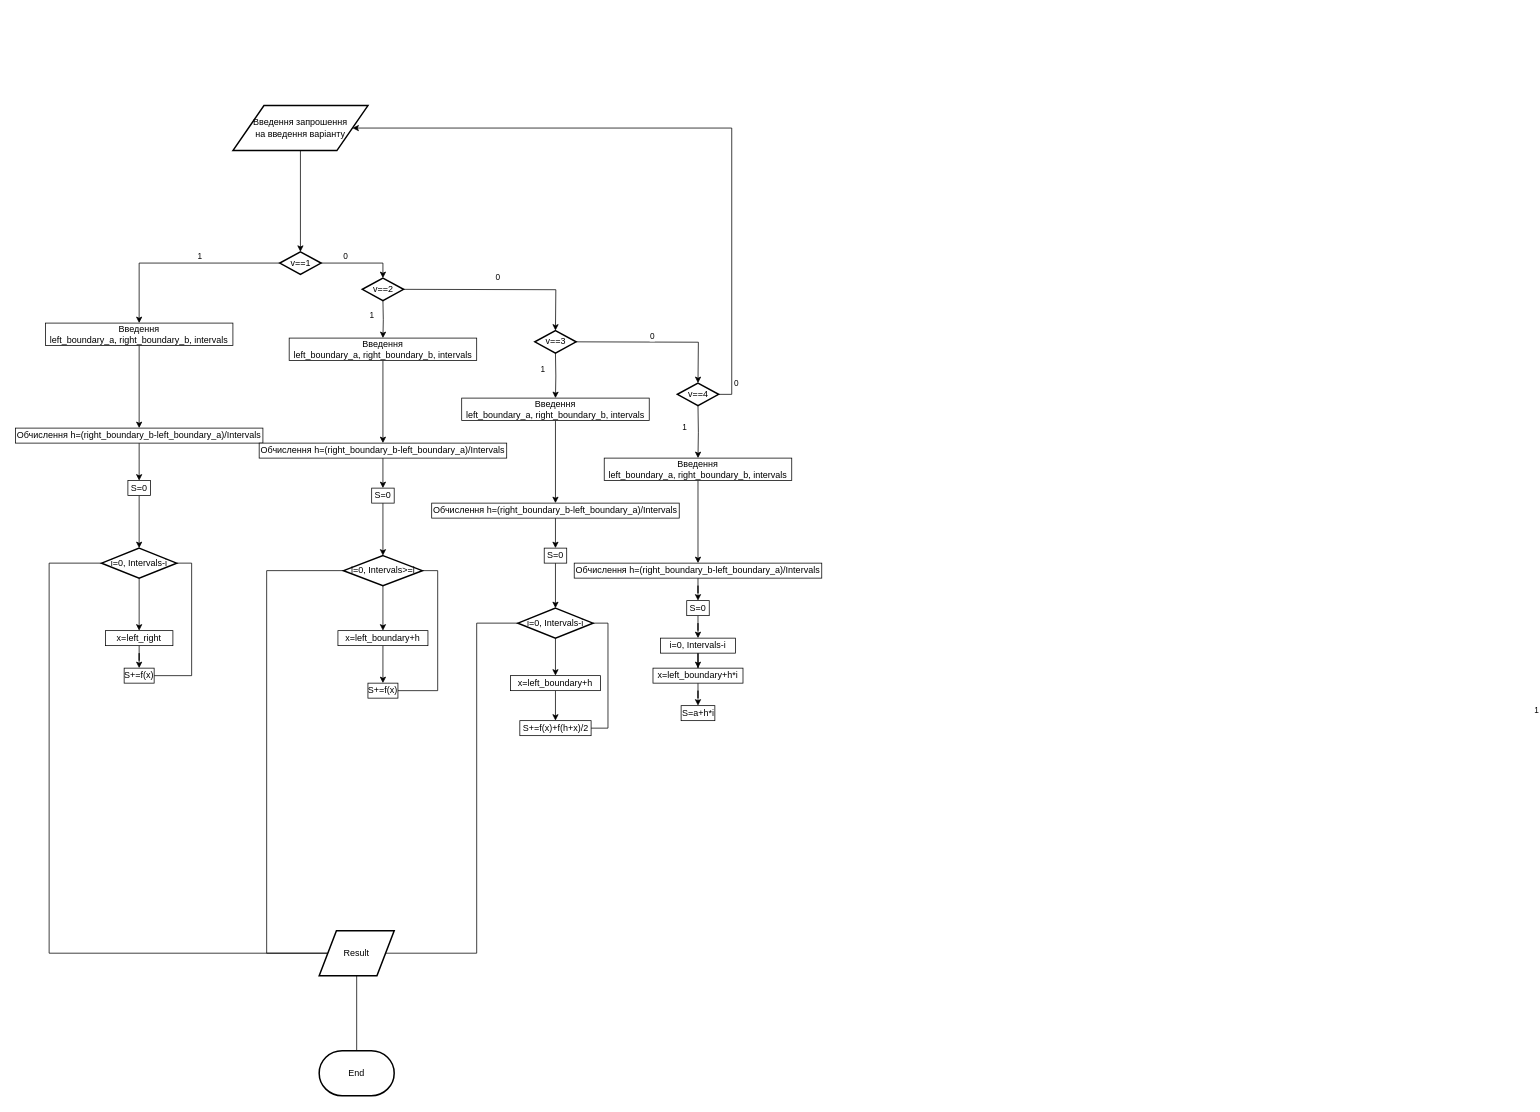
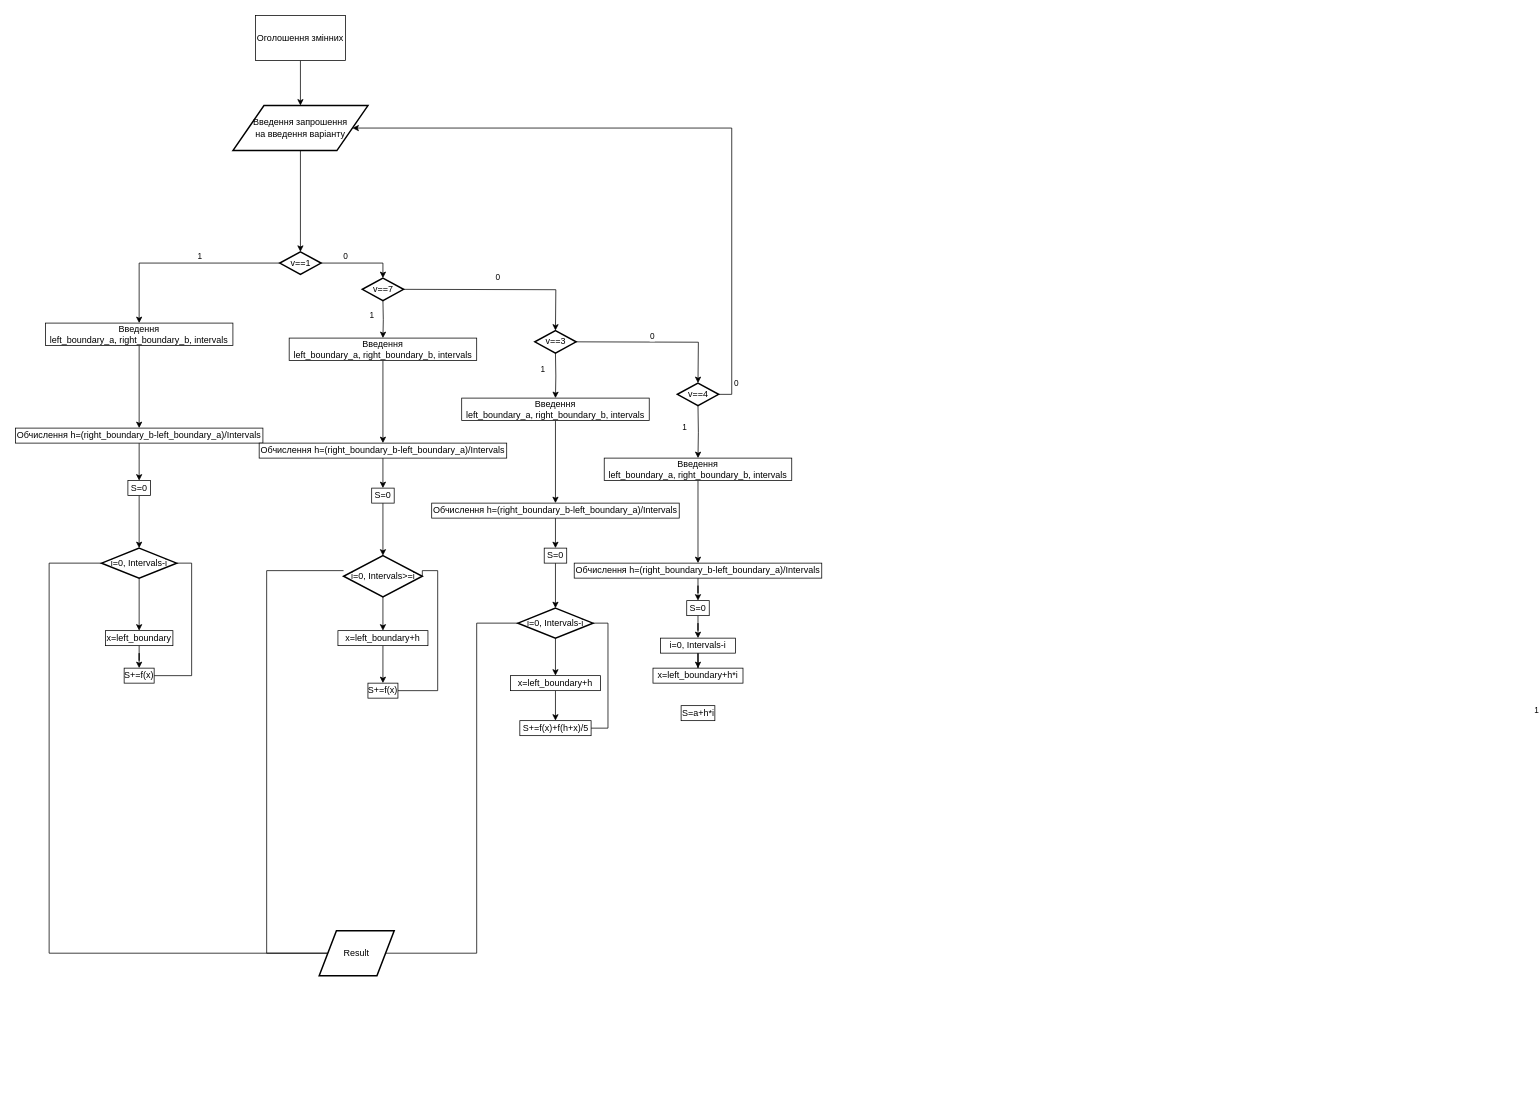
none -> (300, 38)
none -> (300, 80)
(383, 289) -> (383, 289)
(383, 570) -> (383, 576)
(139, 638) -> (139, 638)
(698, 695) -> none
(556, 728) -> (556, 728)
(357, 1012) -> none
(357, 1073) -> none
